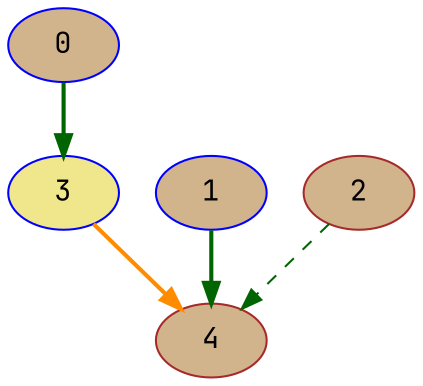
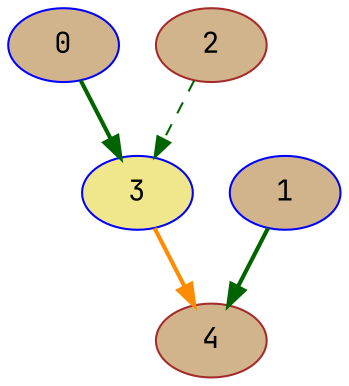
(293, 259) -> (179, 110)
